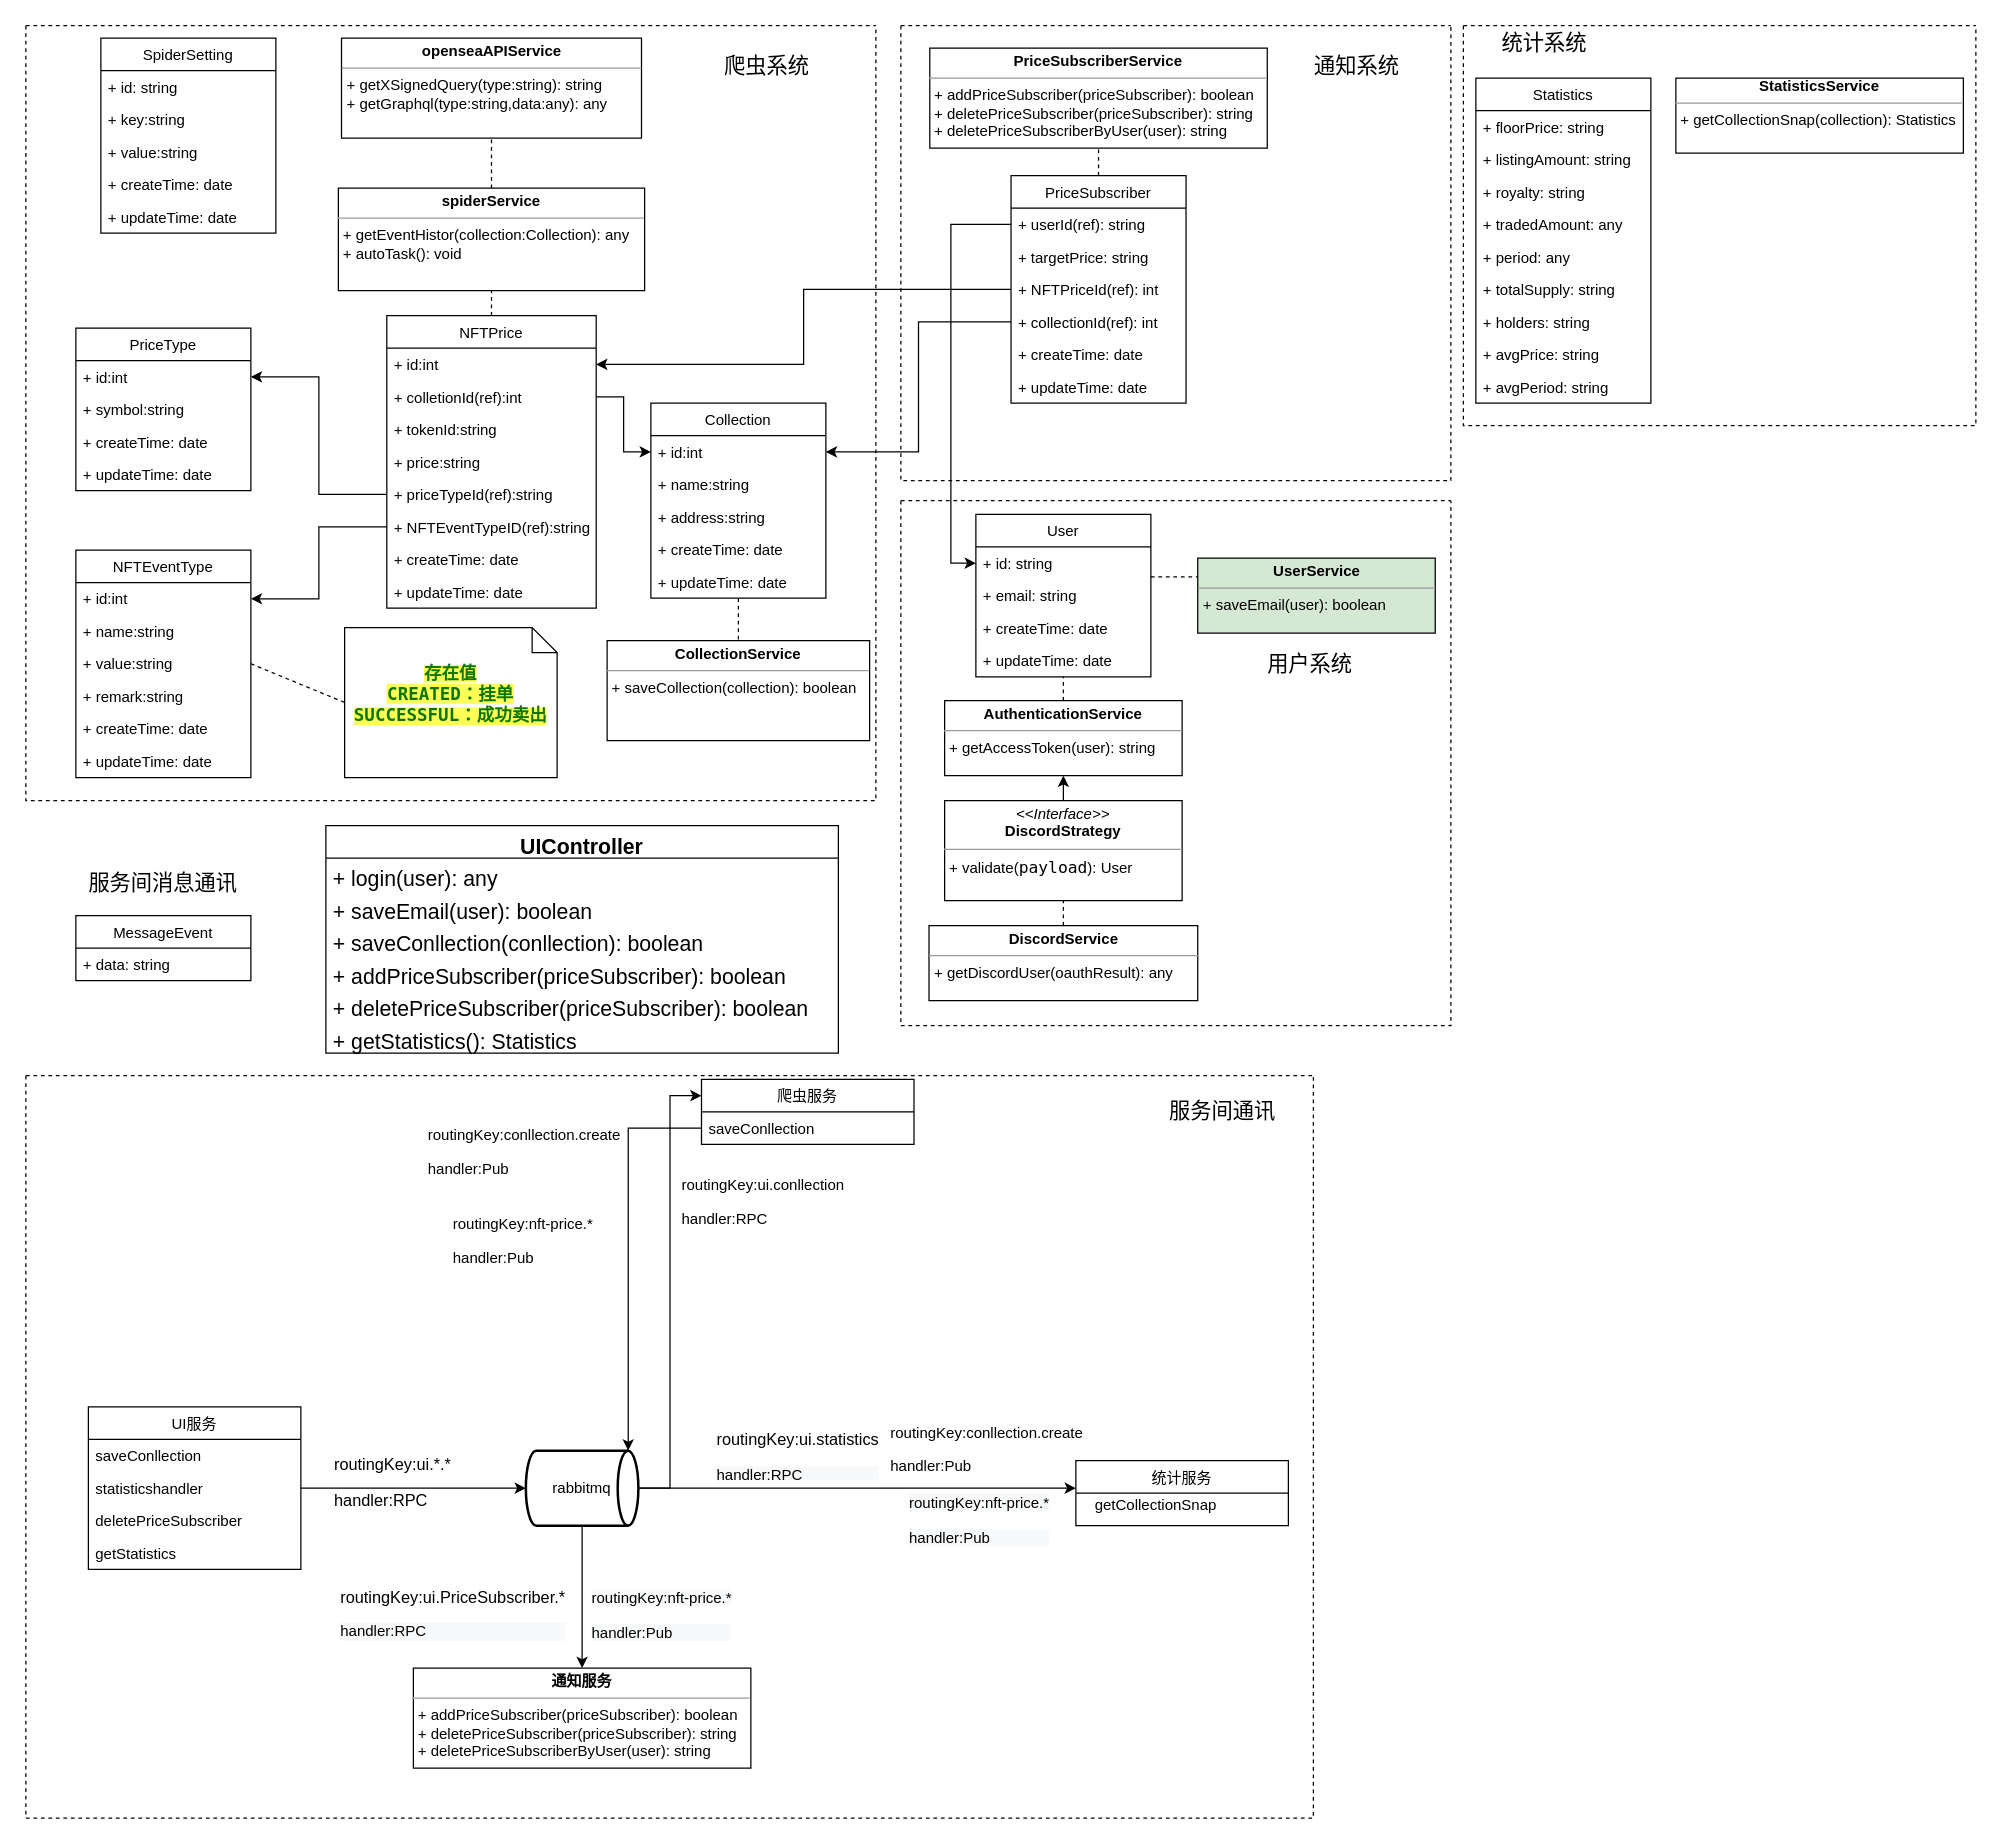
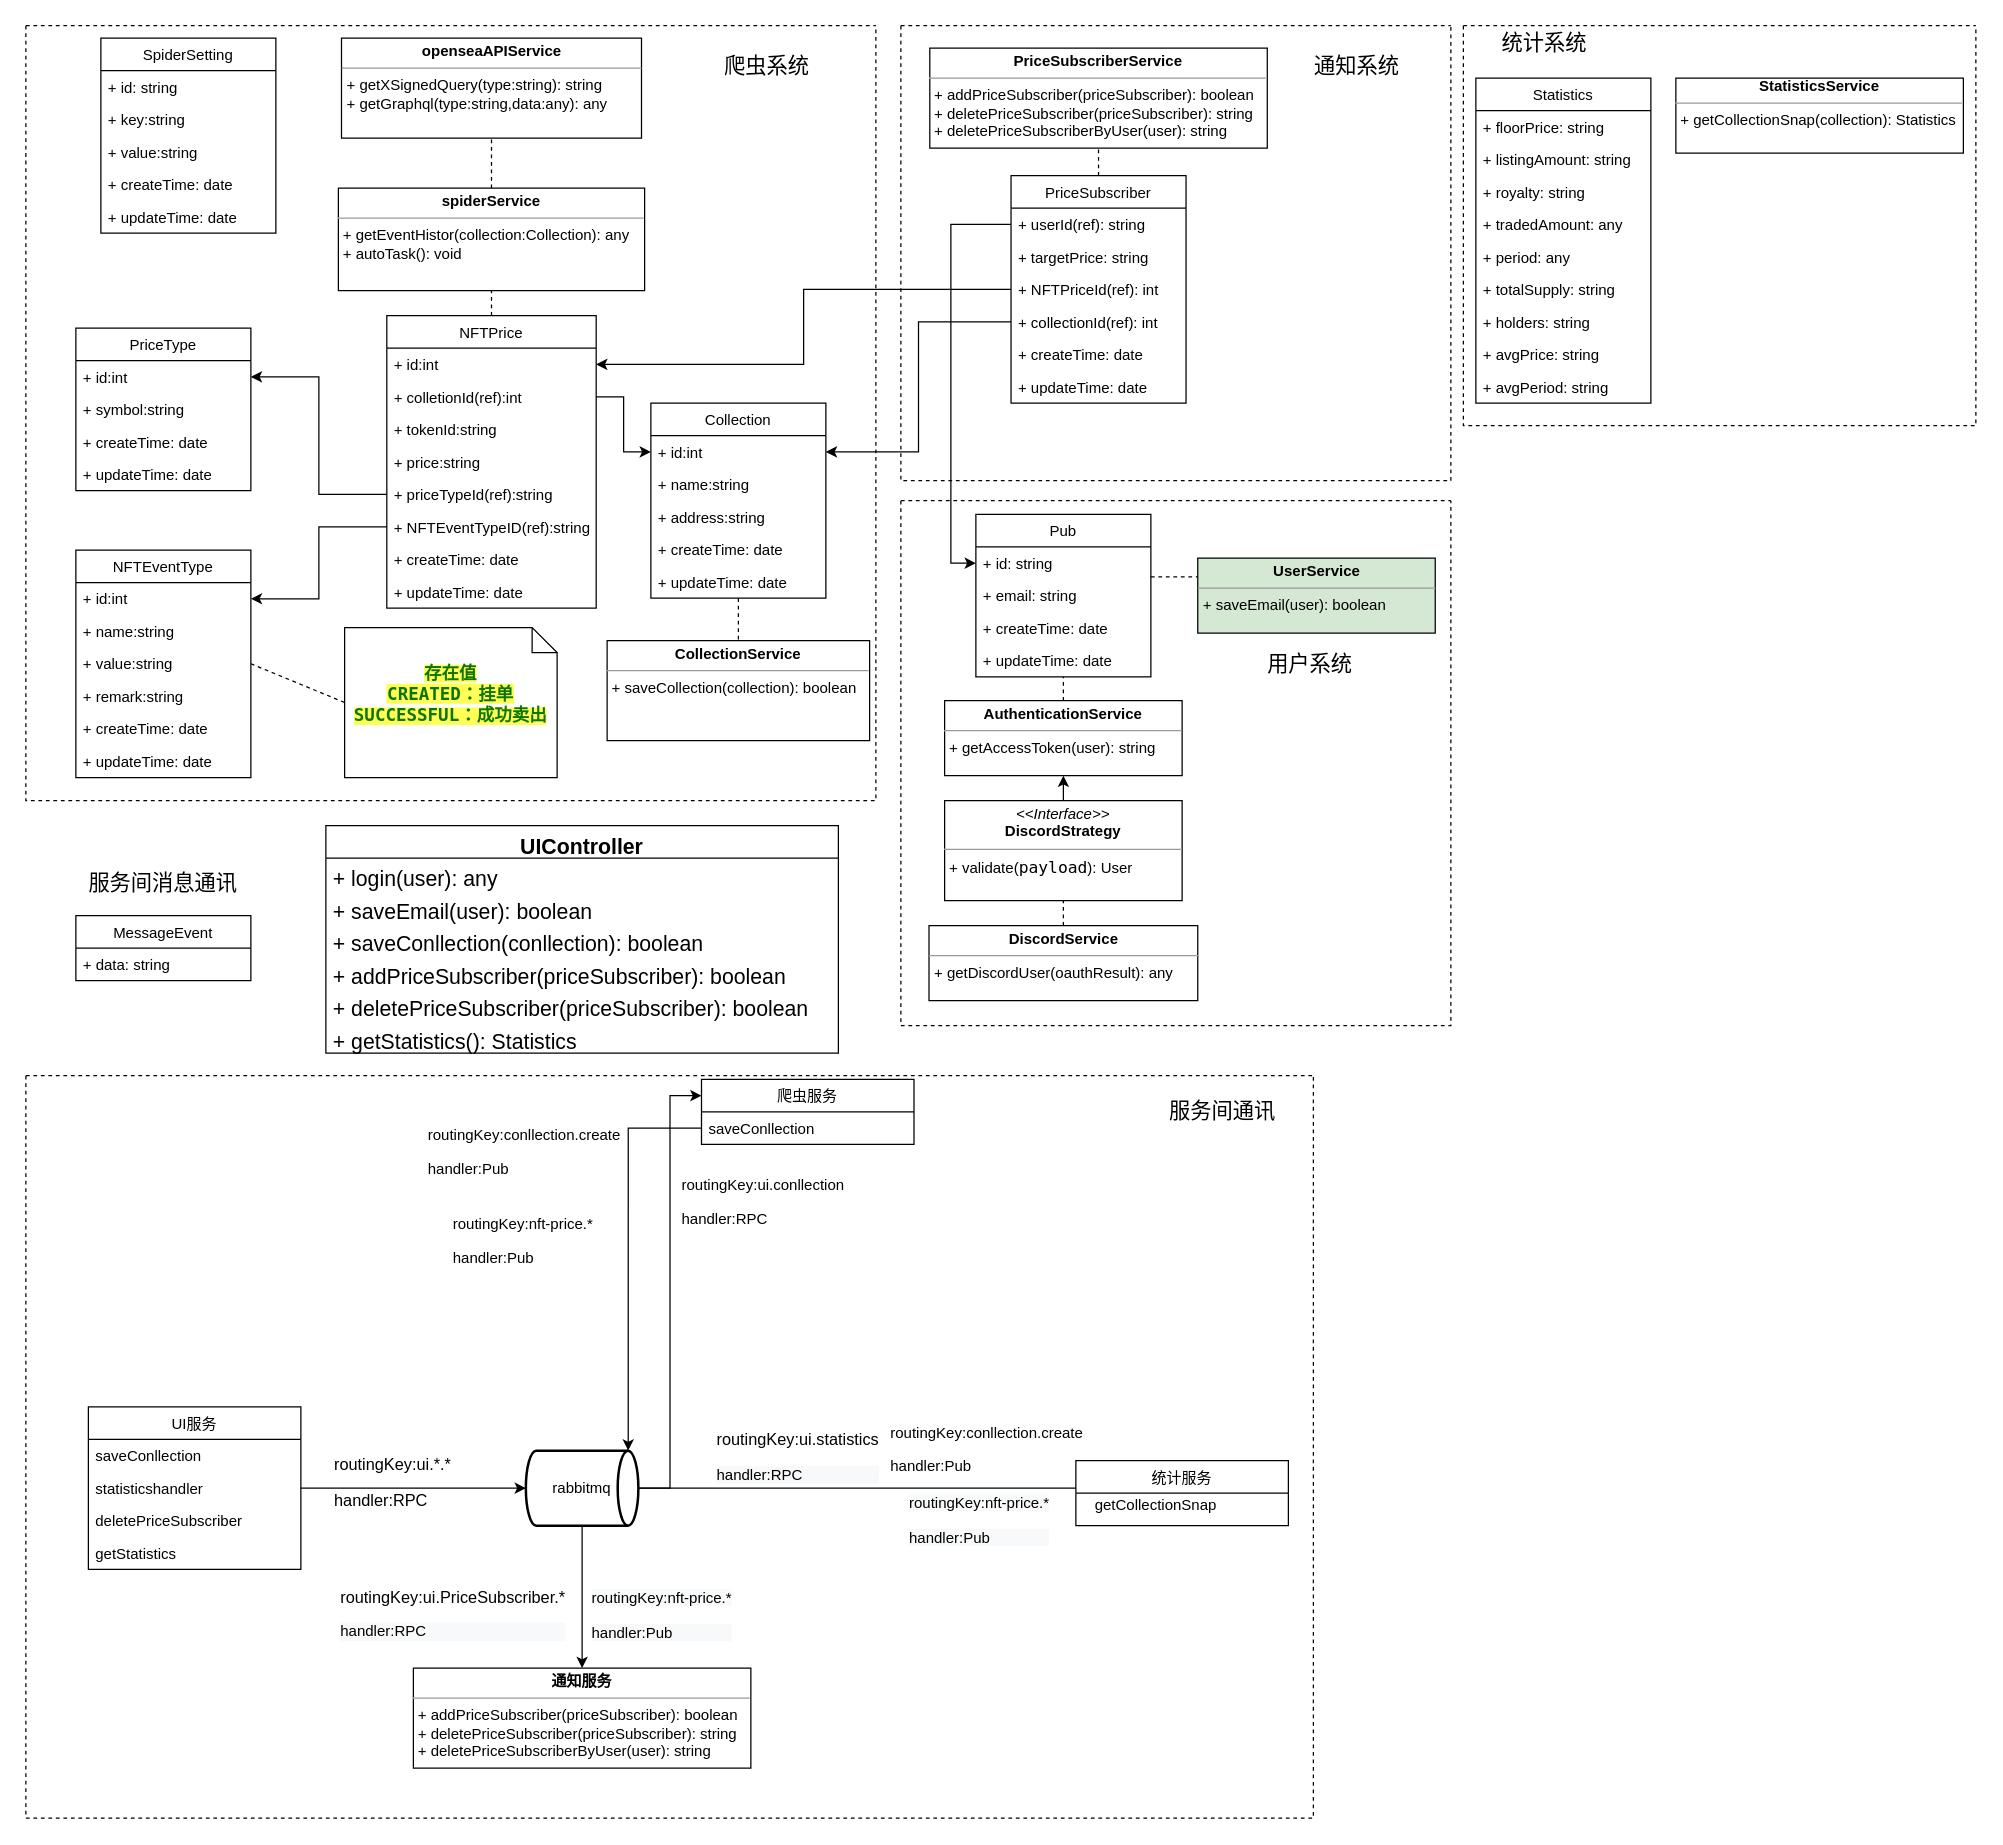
(1063, 531) -> (1063, 531)
(1066, 1488) -> (1068, 1488)
